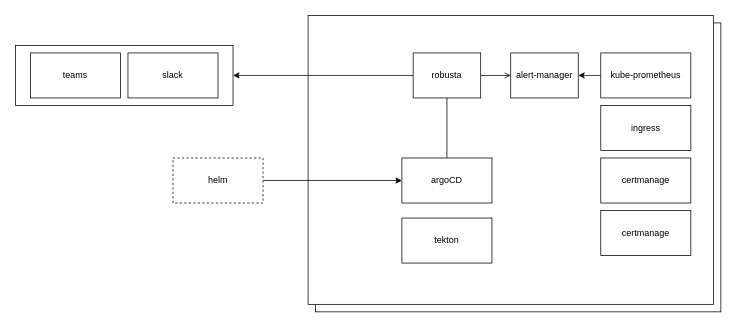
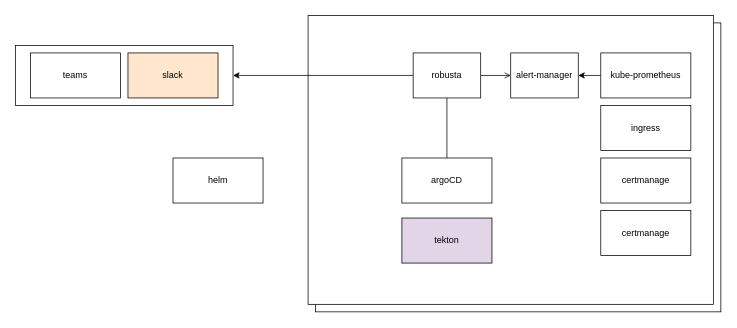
(173, 75) -> (173, 75)
(218, 180) -> (218, 180)
(329, 180) -> none
(447, 240) -> (447, 240)
